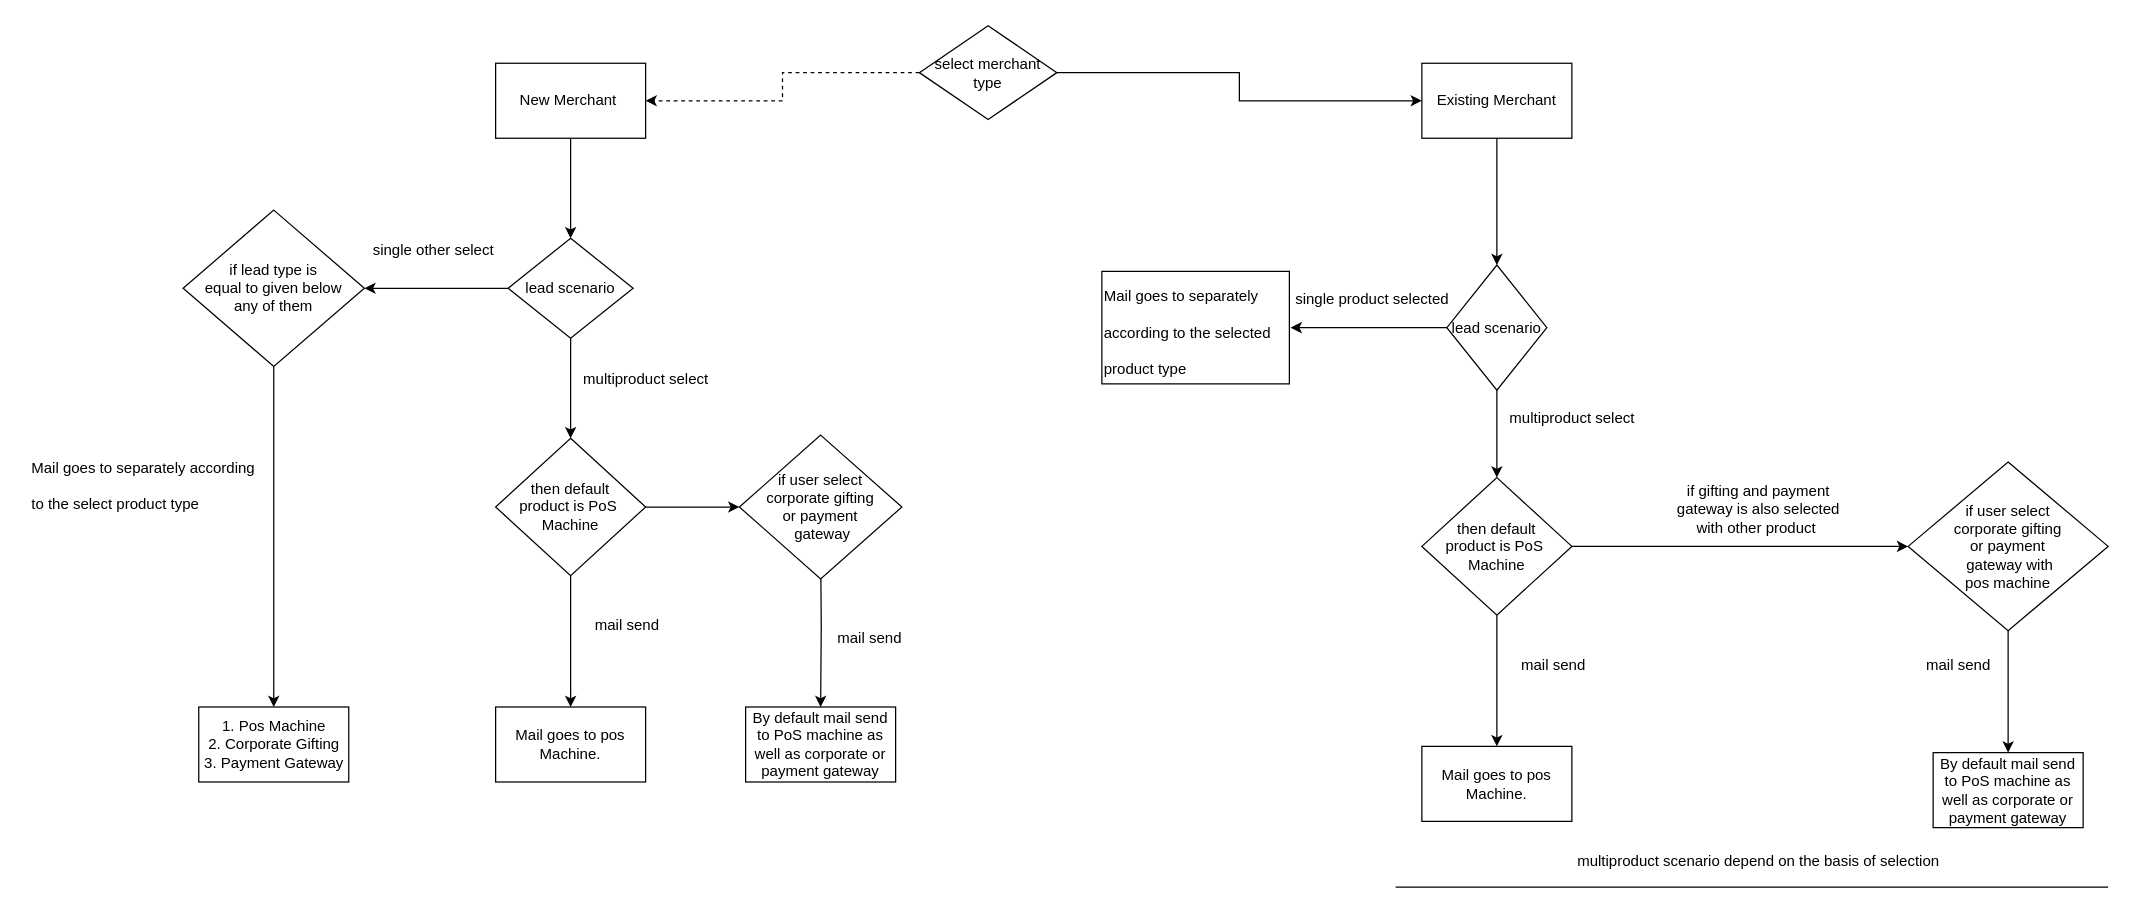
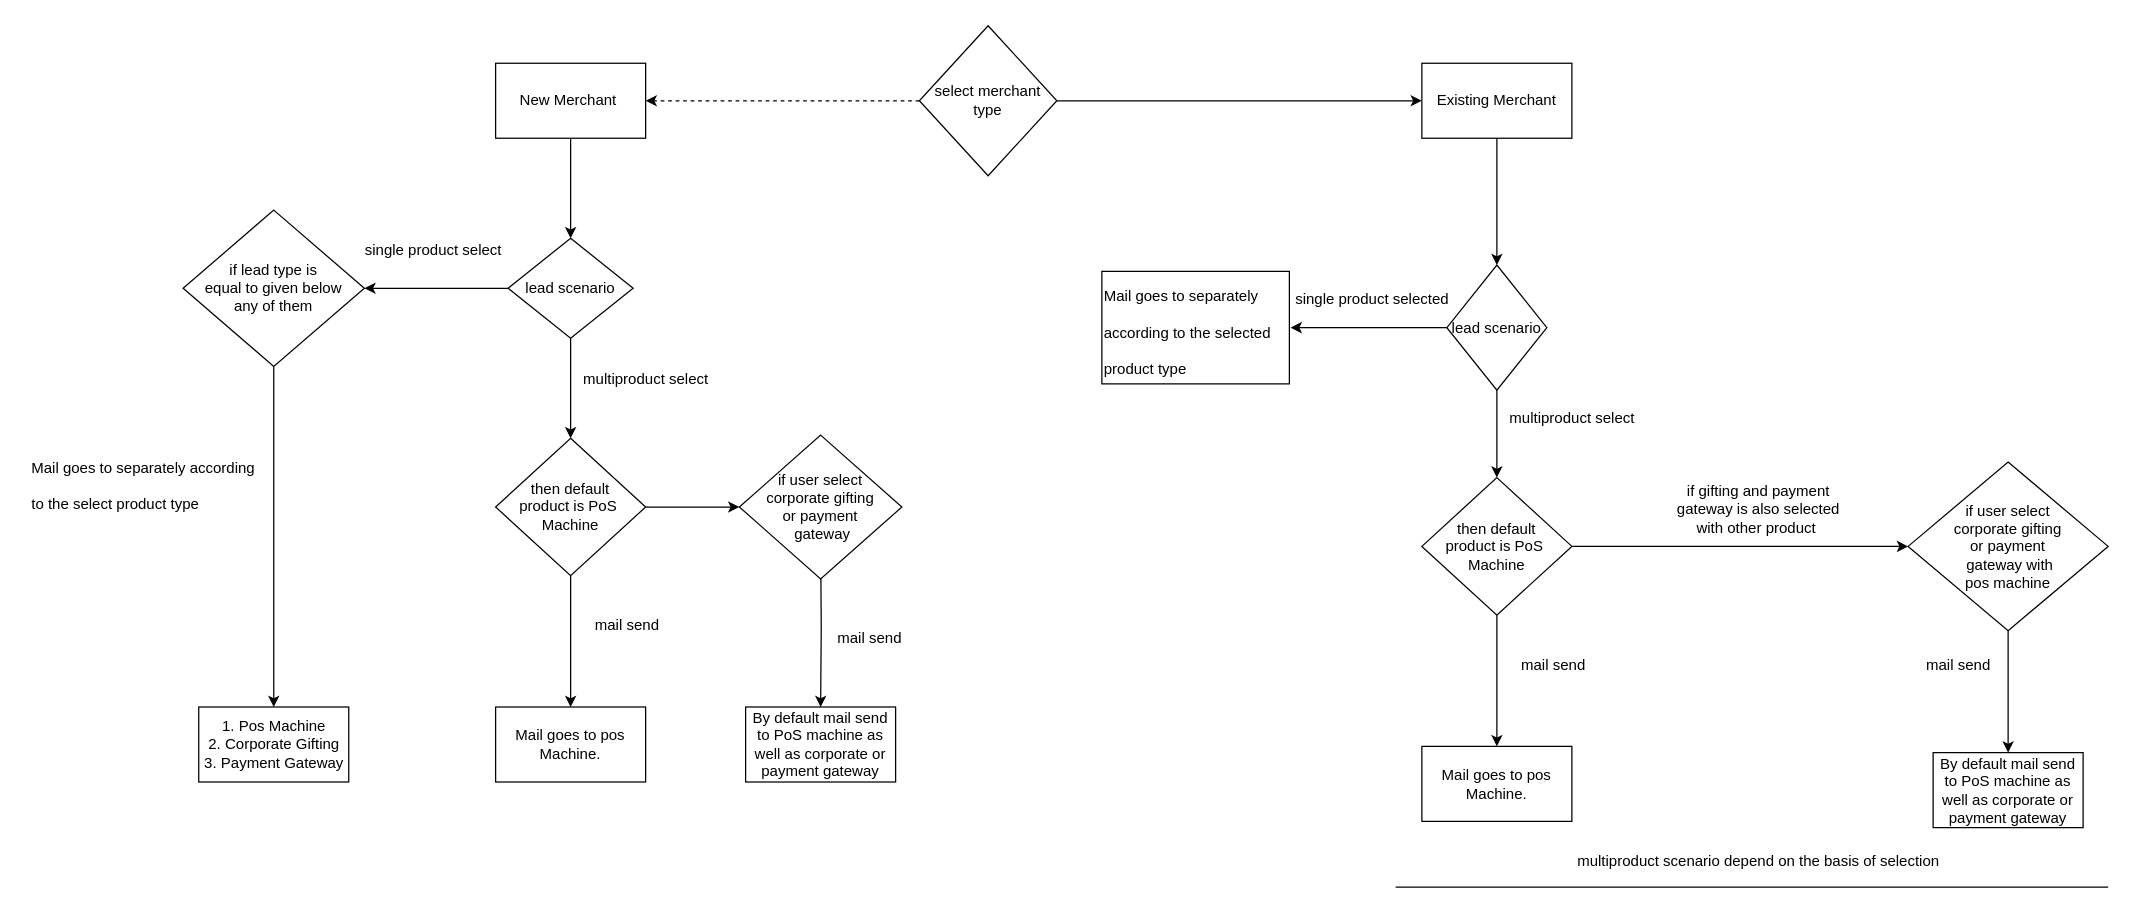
(988, 73) -> (988, 101)
(434, 251) -> (434, 251)
